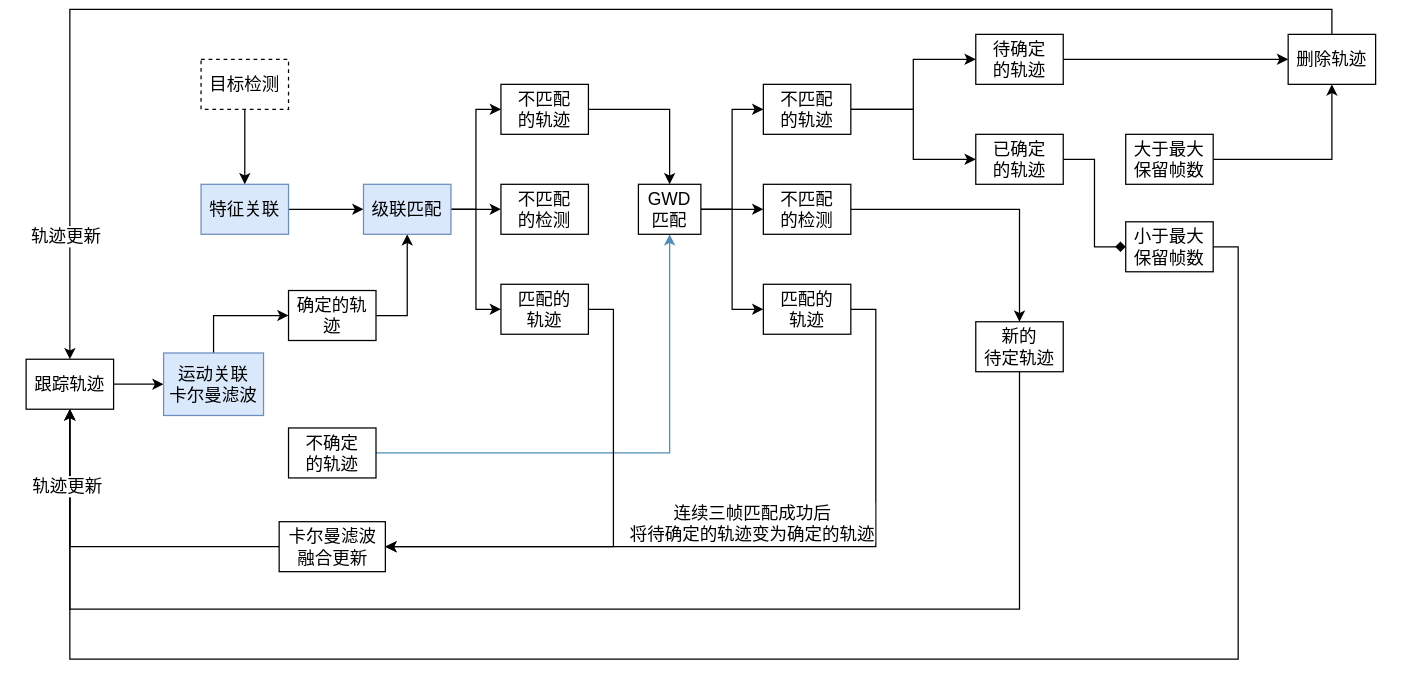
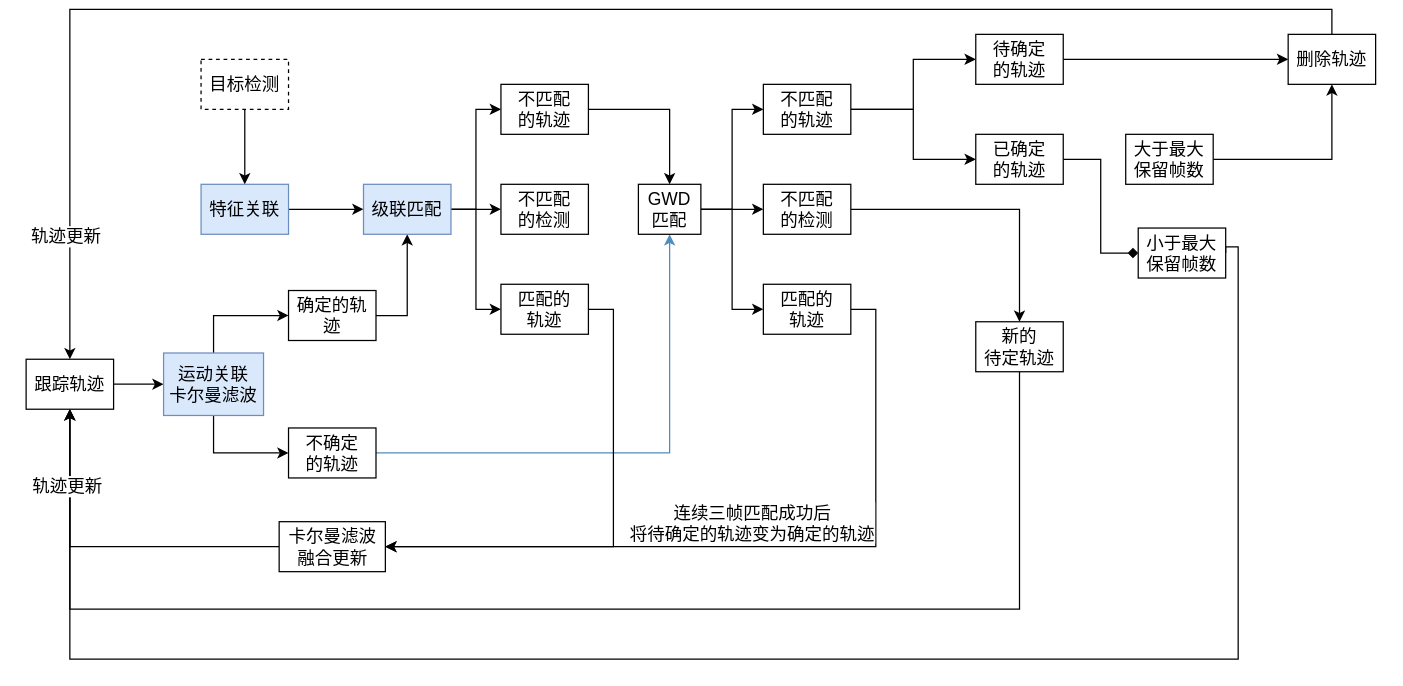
(1169, 247) -> (1182, 253)
none -> (228, 453)
